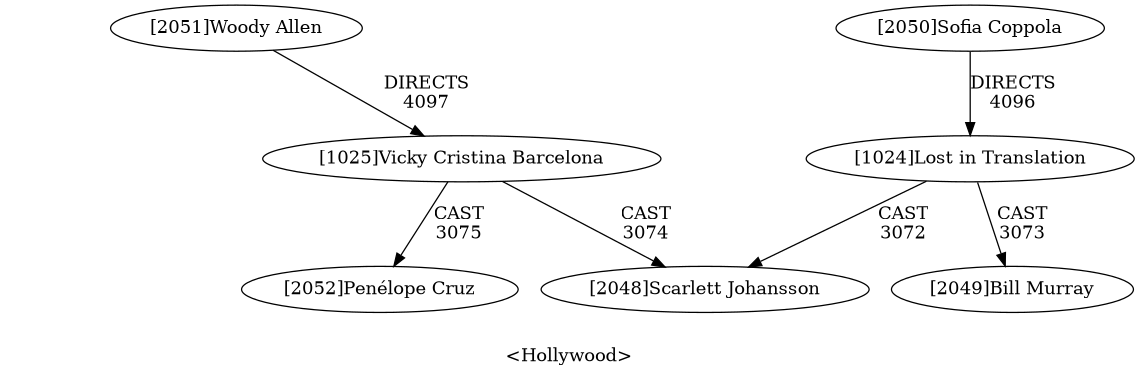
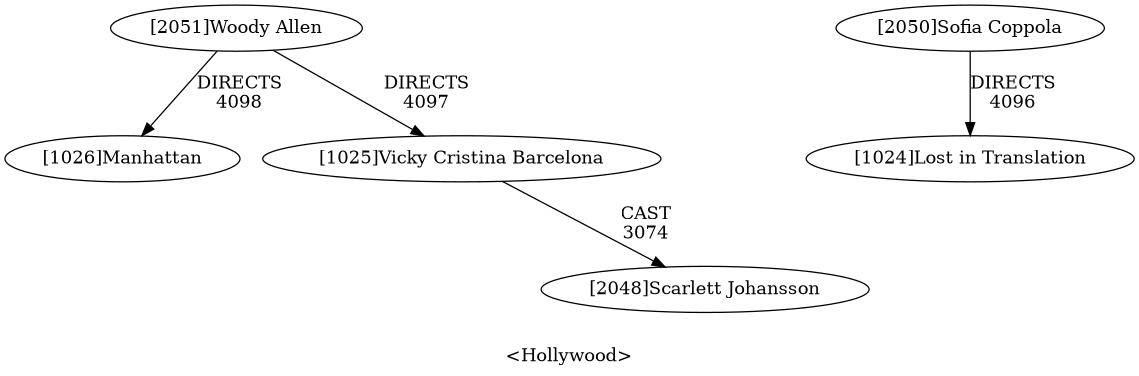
none -> (122, 159)
(843, 221) -> none
(380, 289) -> none
(1012, 289) -> none
